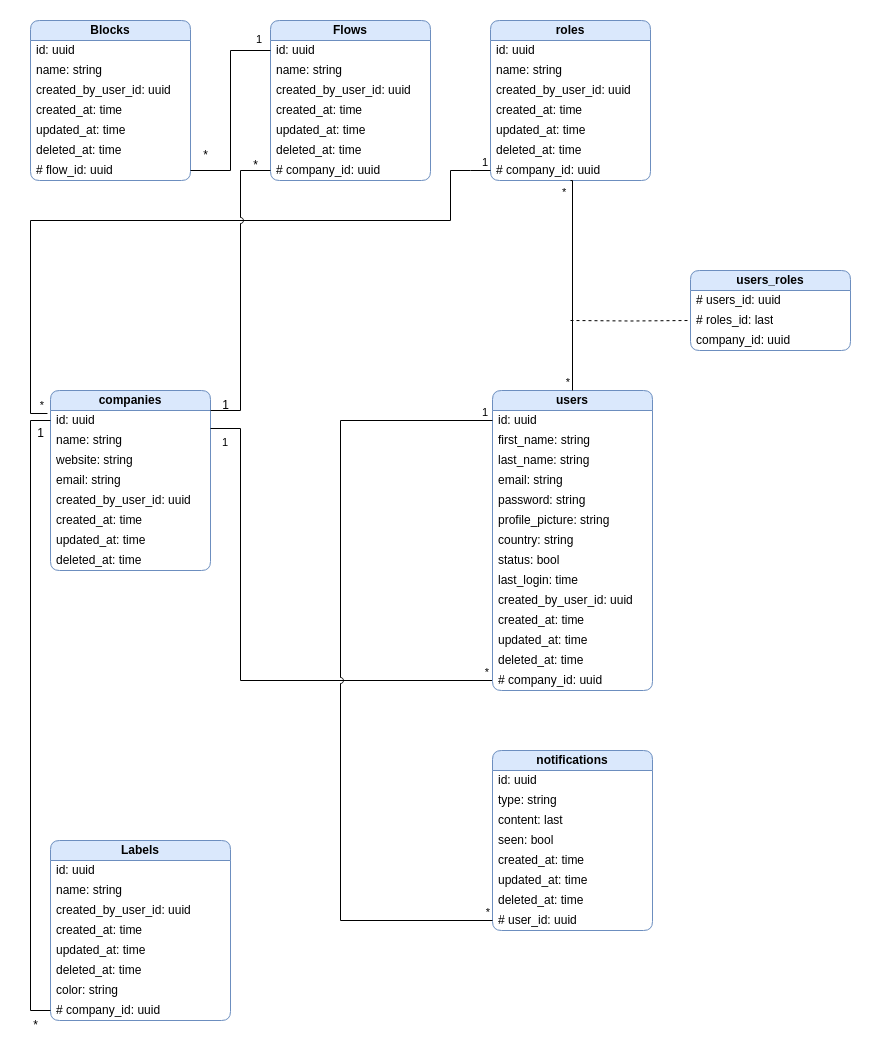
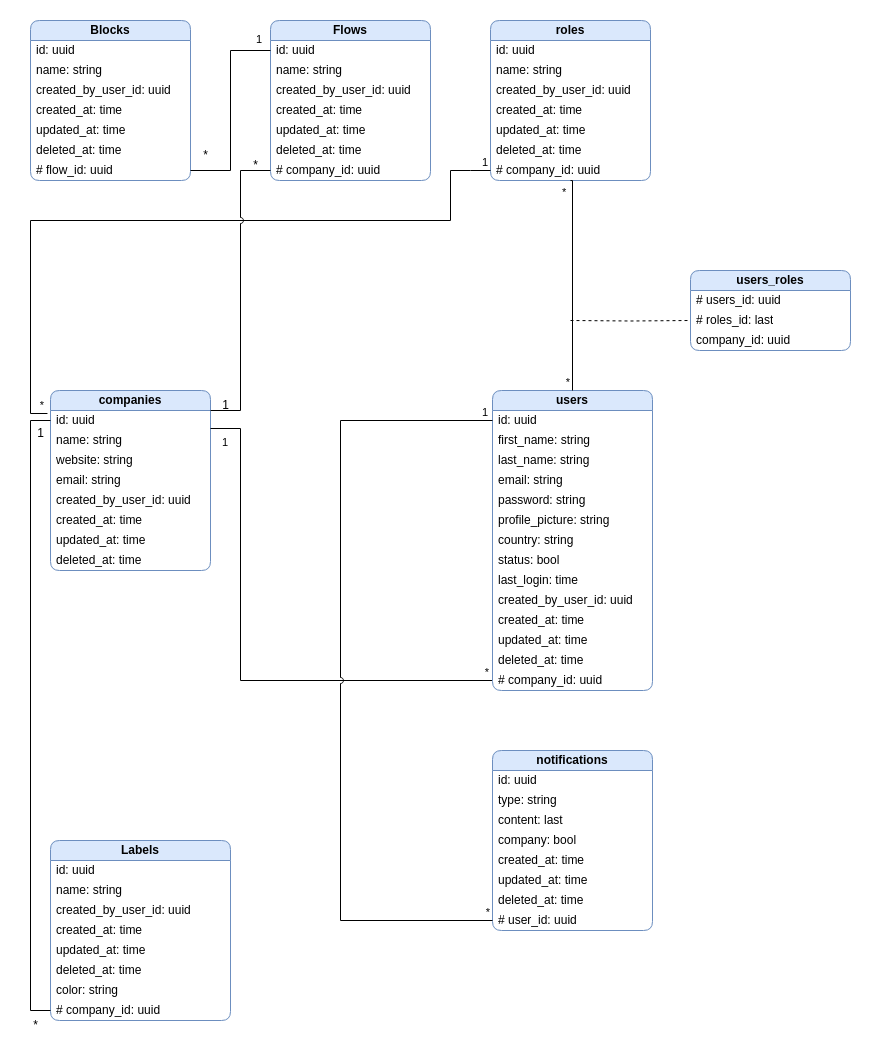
(527, 841) -> (538, 841)
